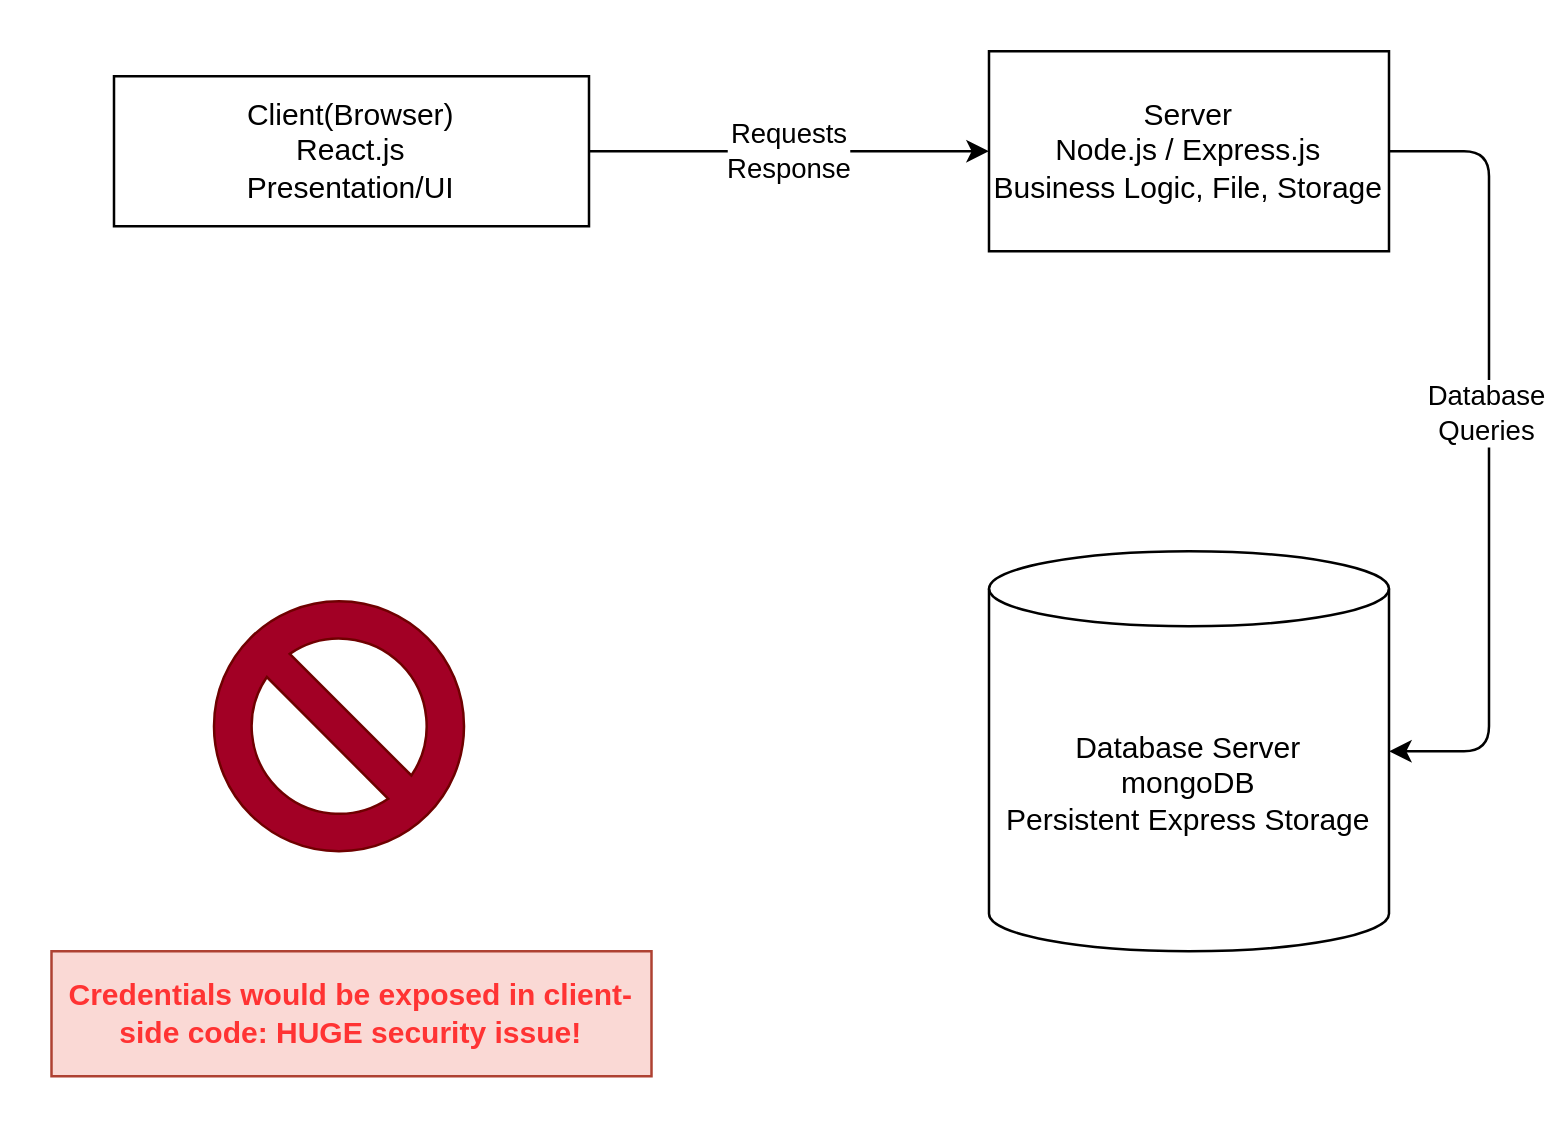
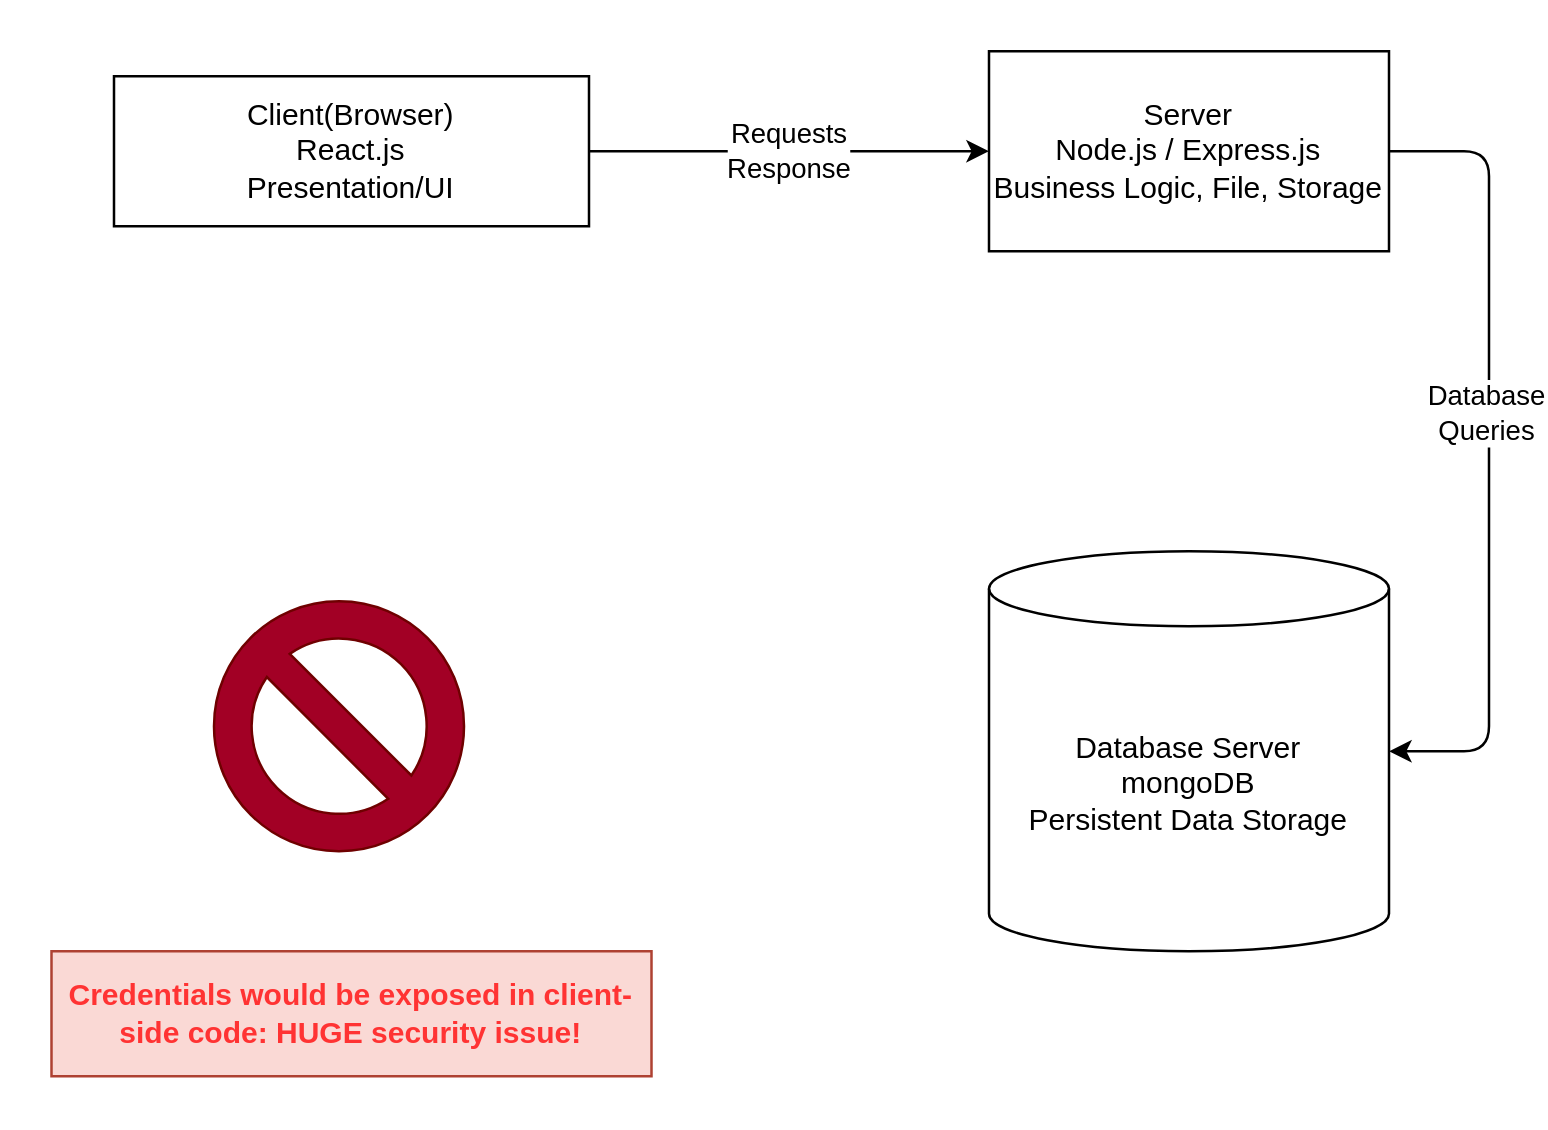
(1189, 784) -> (1189, 784)
